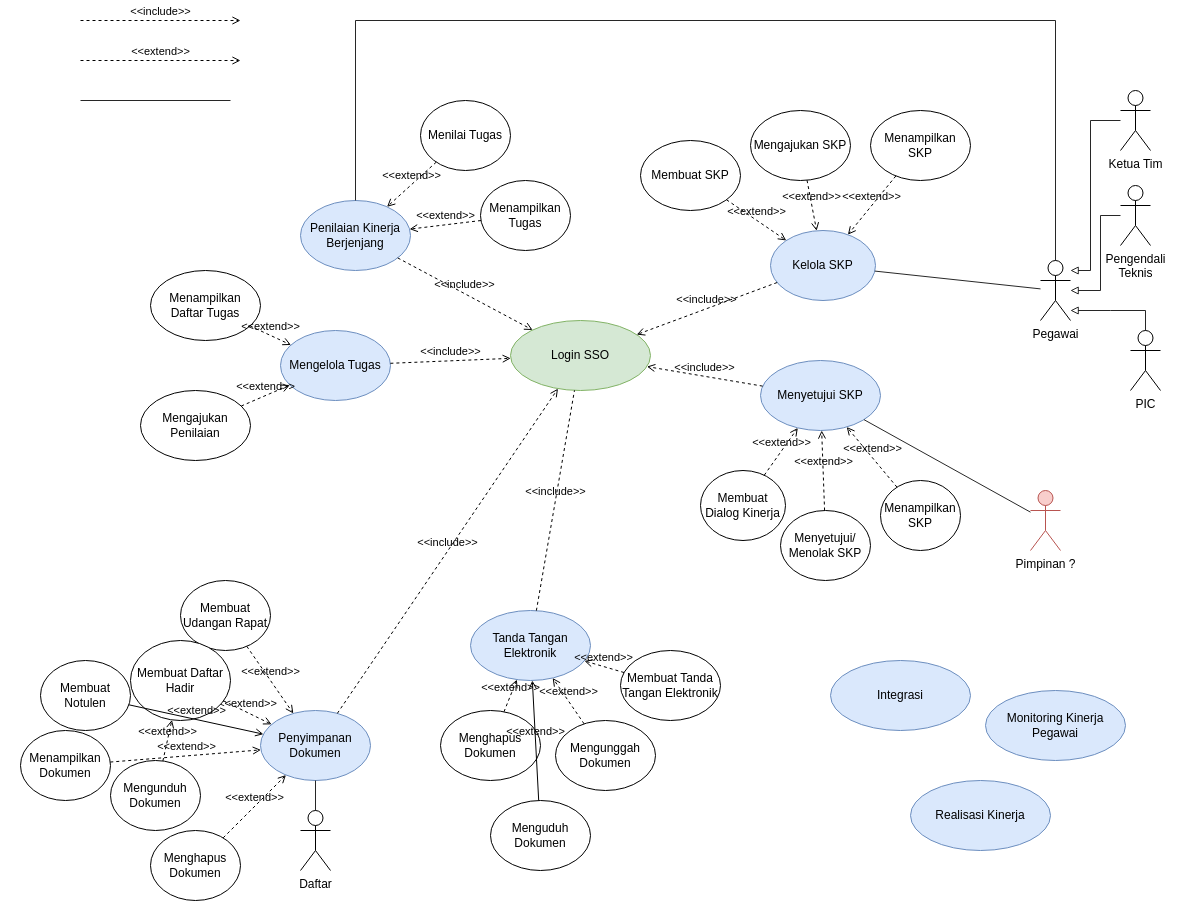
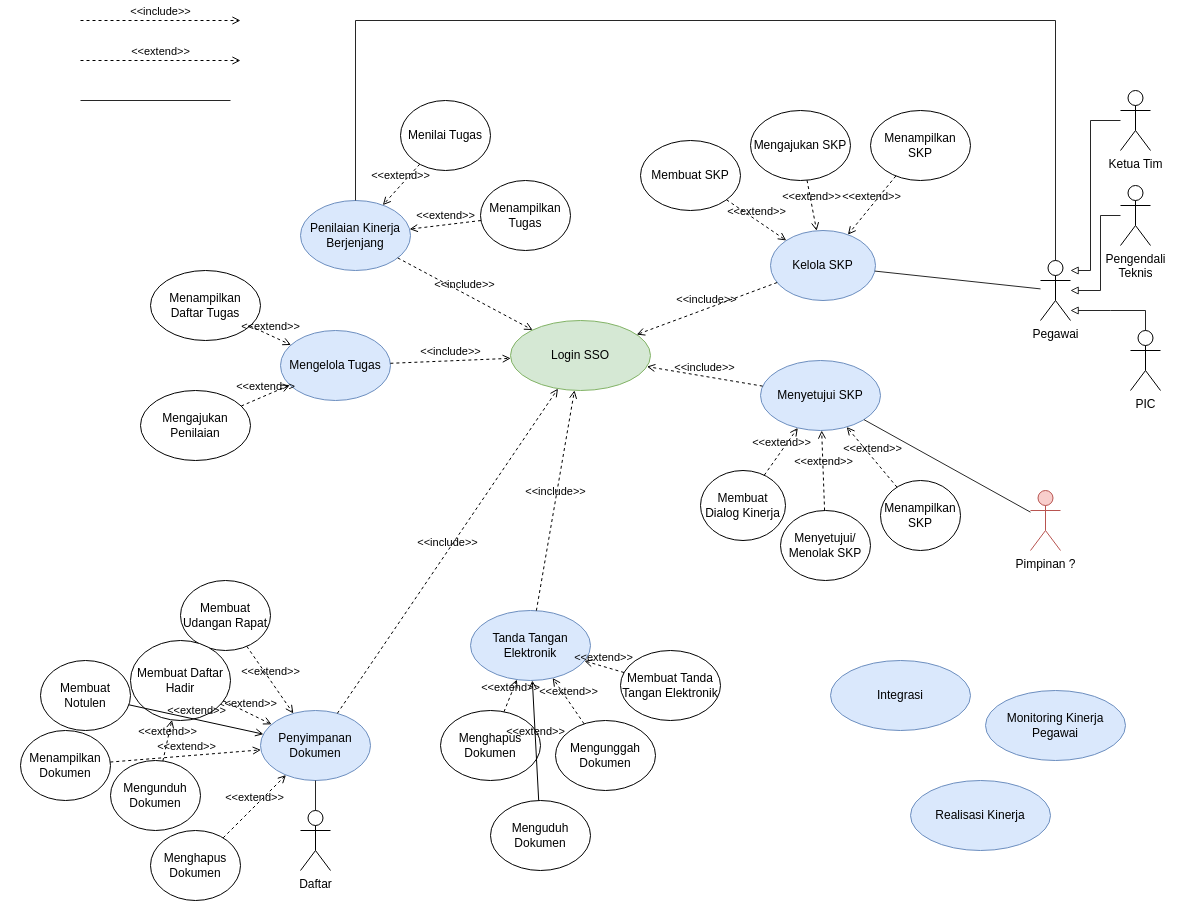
(466, 136) -> (446, 136)
(574, 394) -> (574, 396)
